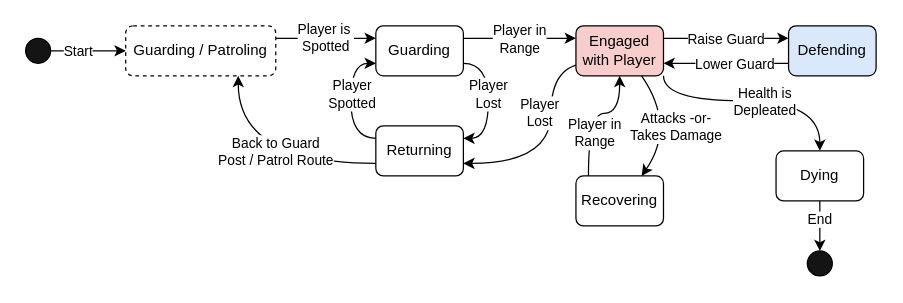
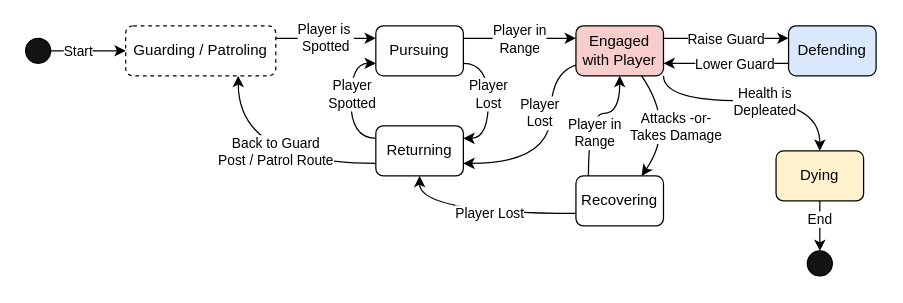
(419, 51) -> (419, 51)
(819, 176) -> (819, 176)
none -> (495, 210)
